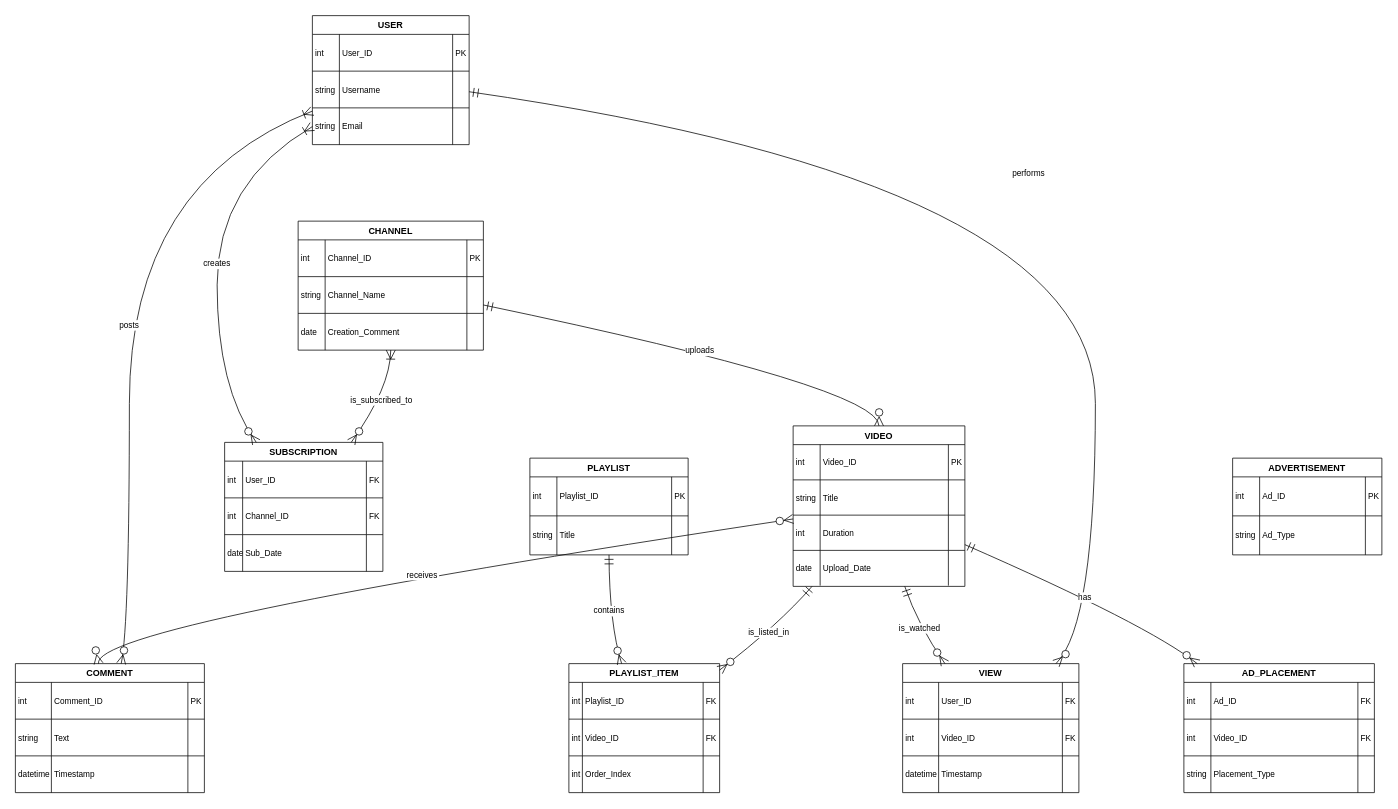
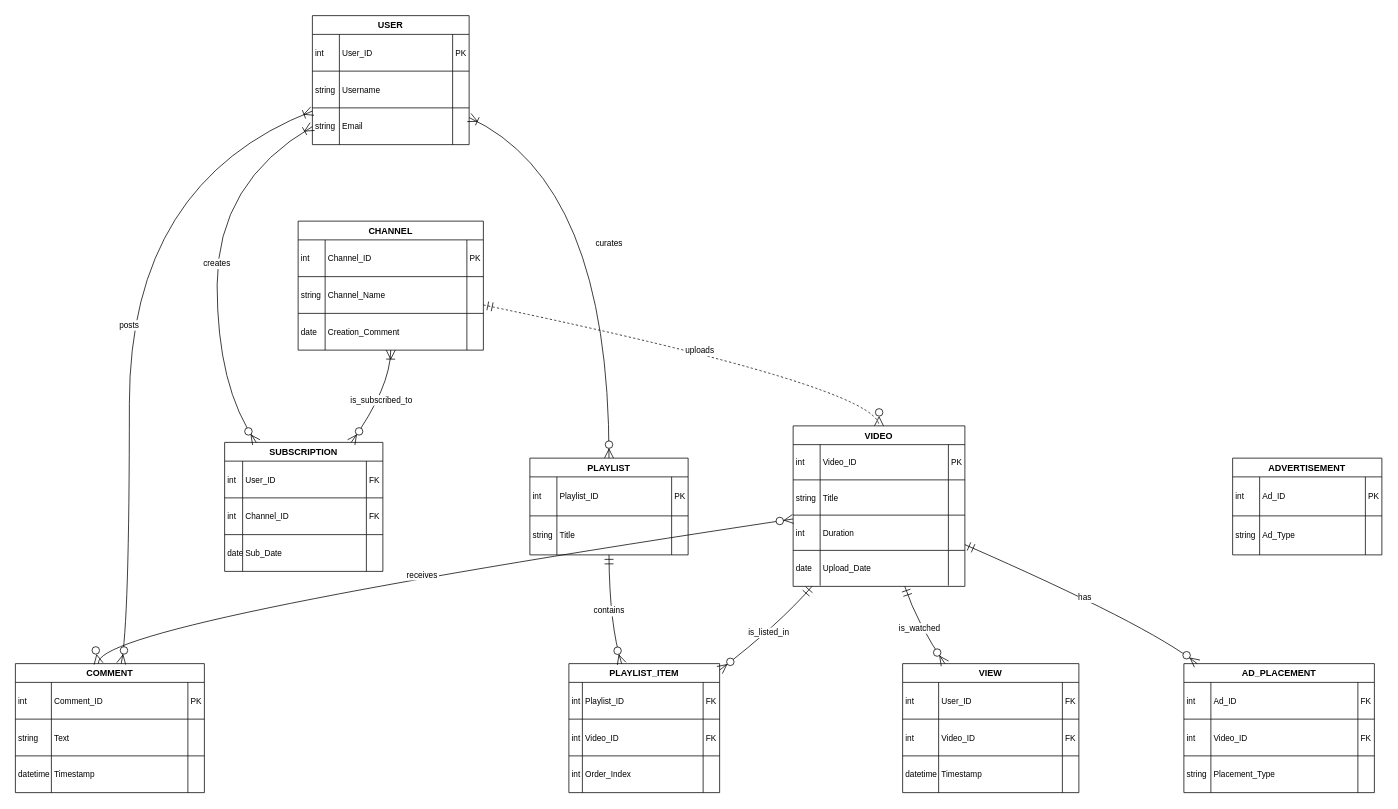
(921, 207) -> none
none -> (594, 300)
(586, 327) -> (586, 327)
